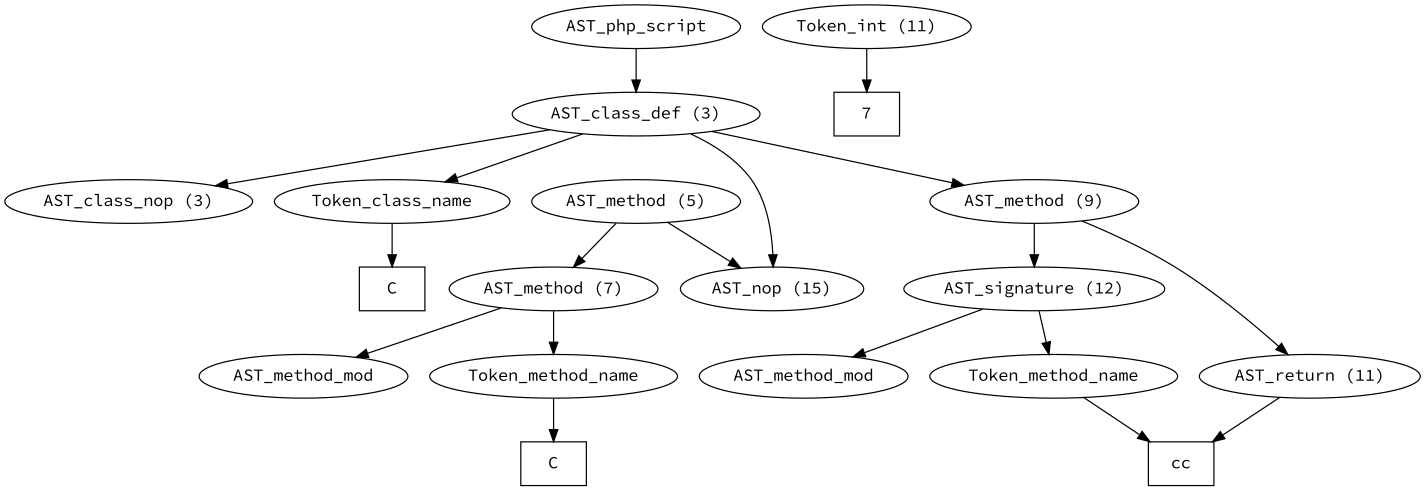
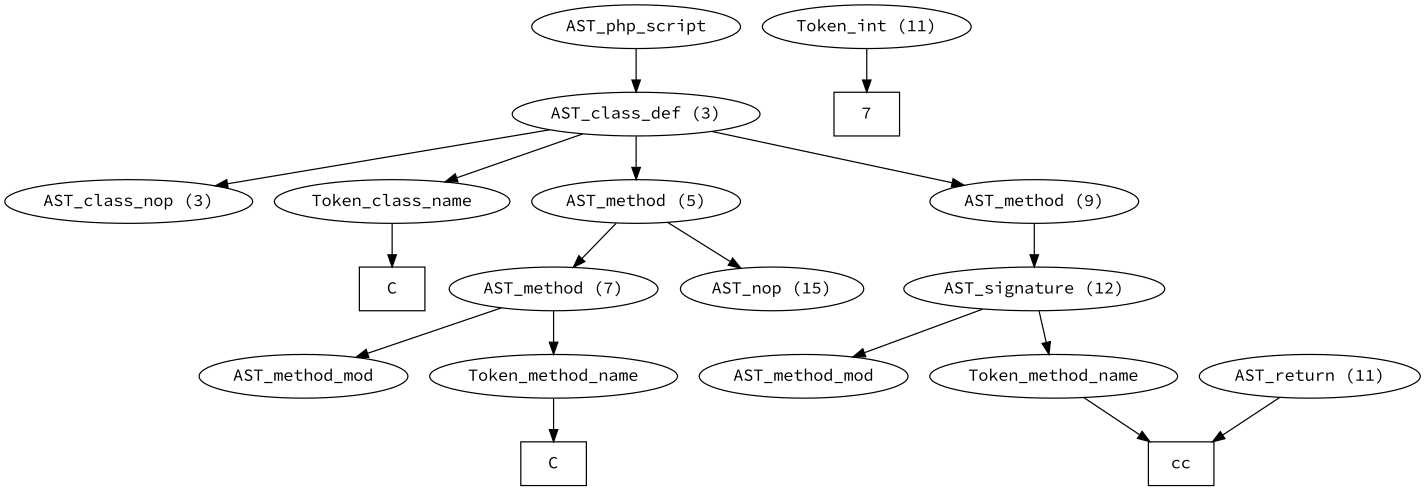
(752, 181) -> (636, 152)
(1186, 274) -> none
